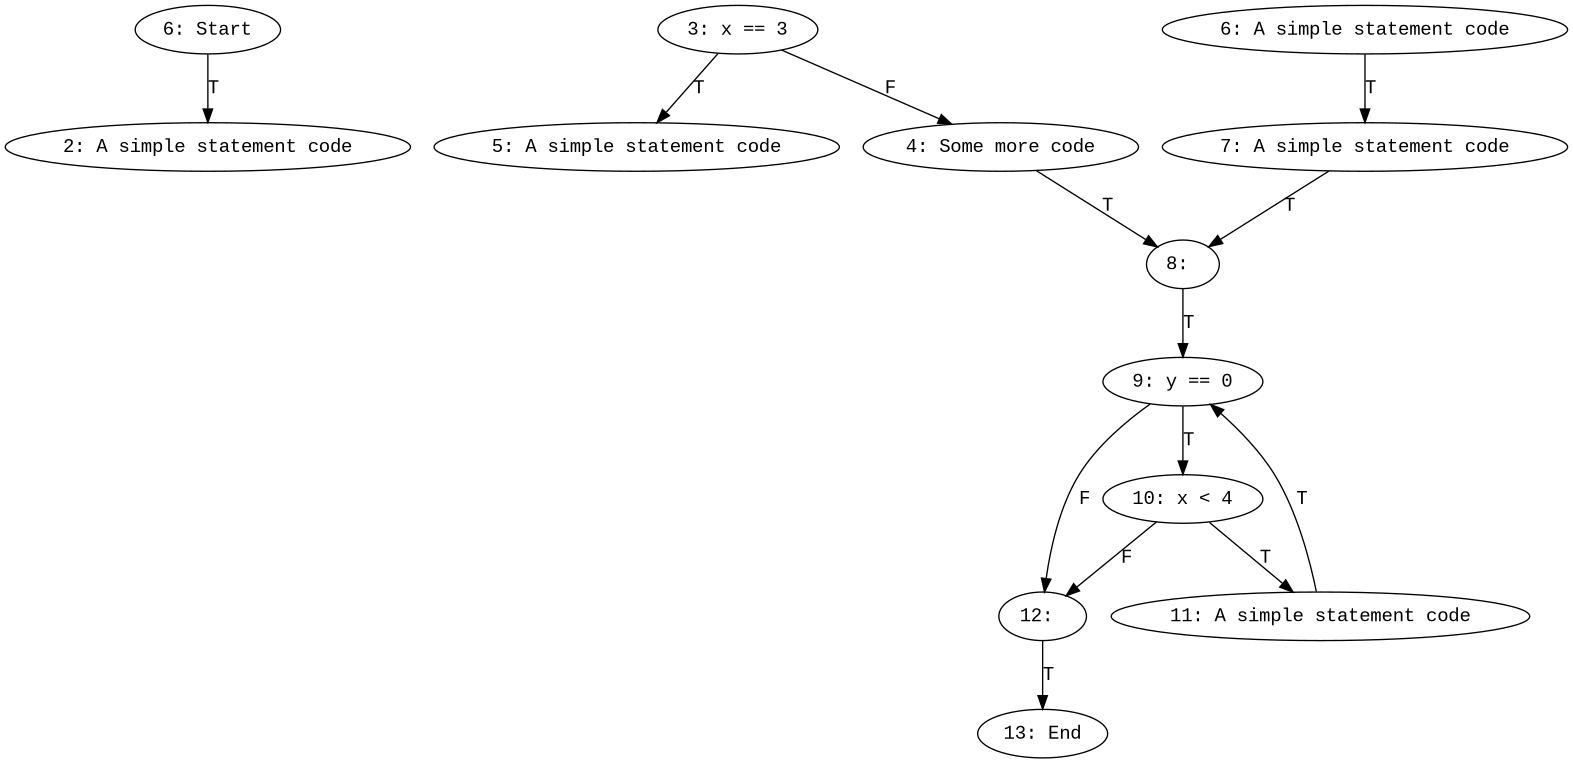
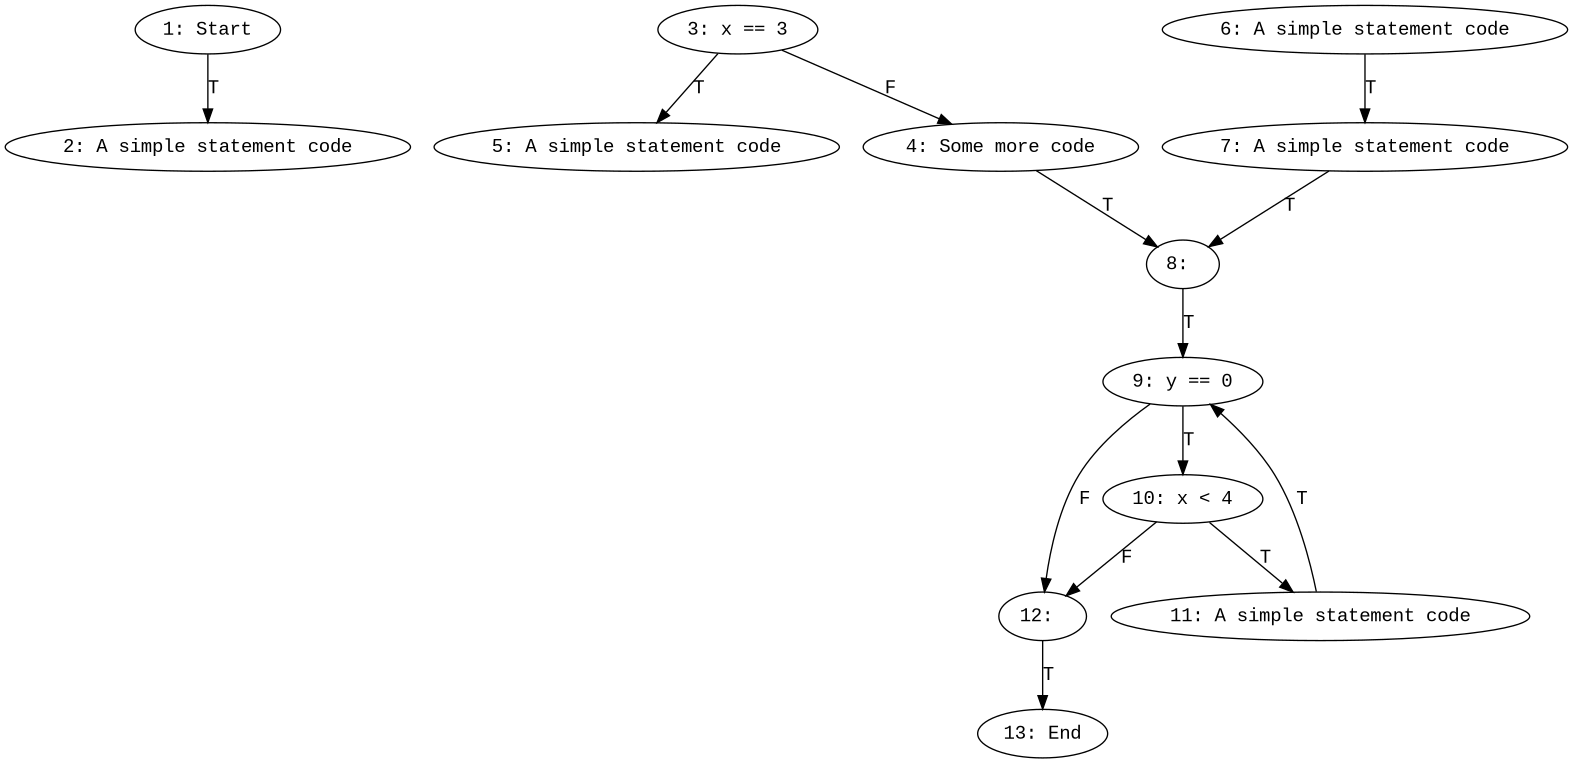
(208, 30) -> (208, 30)
